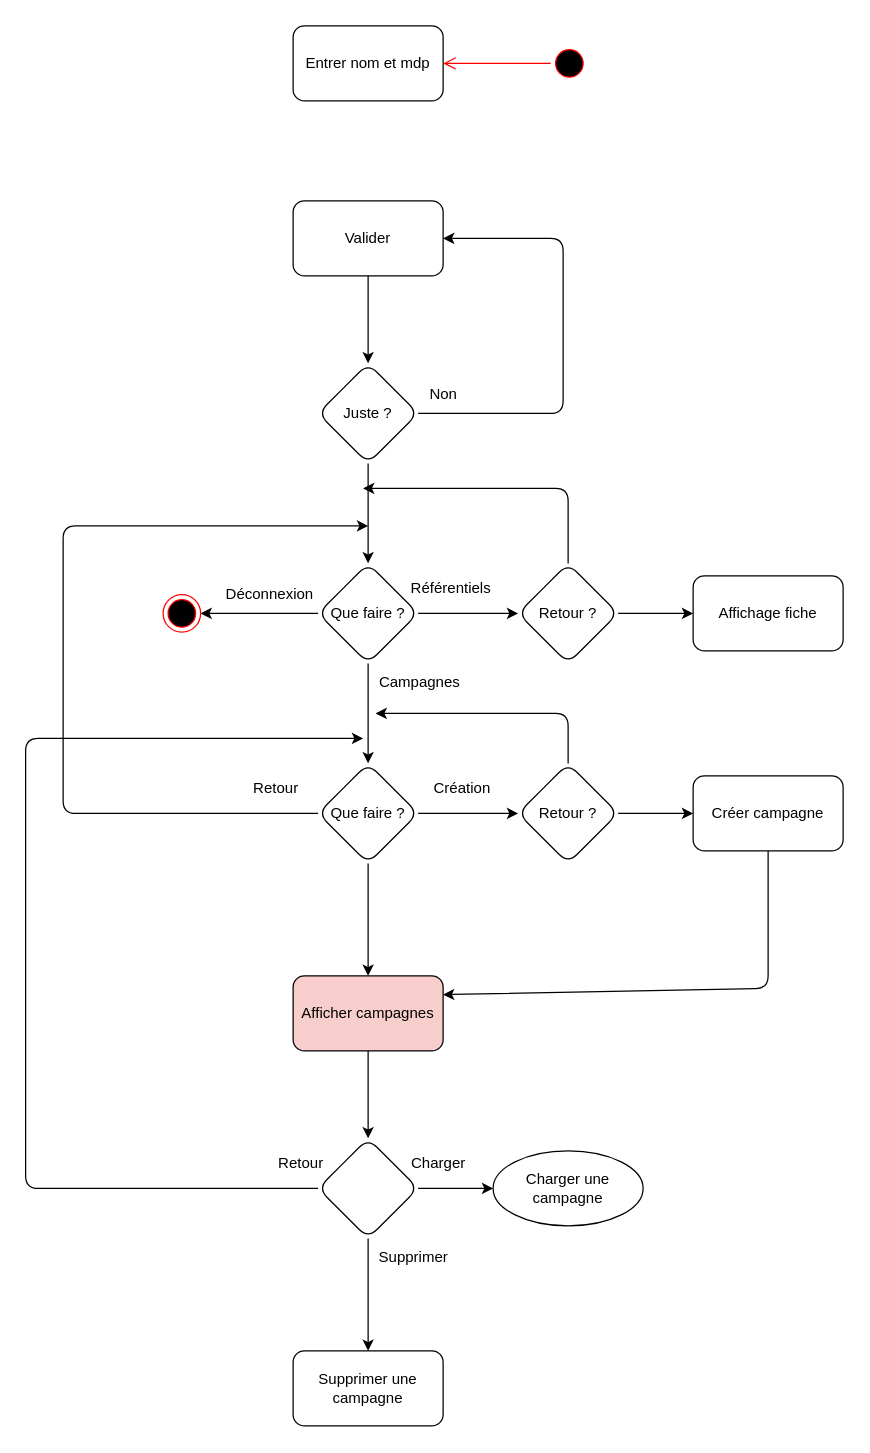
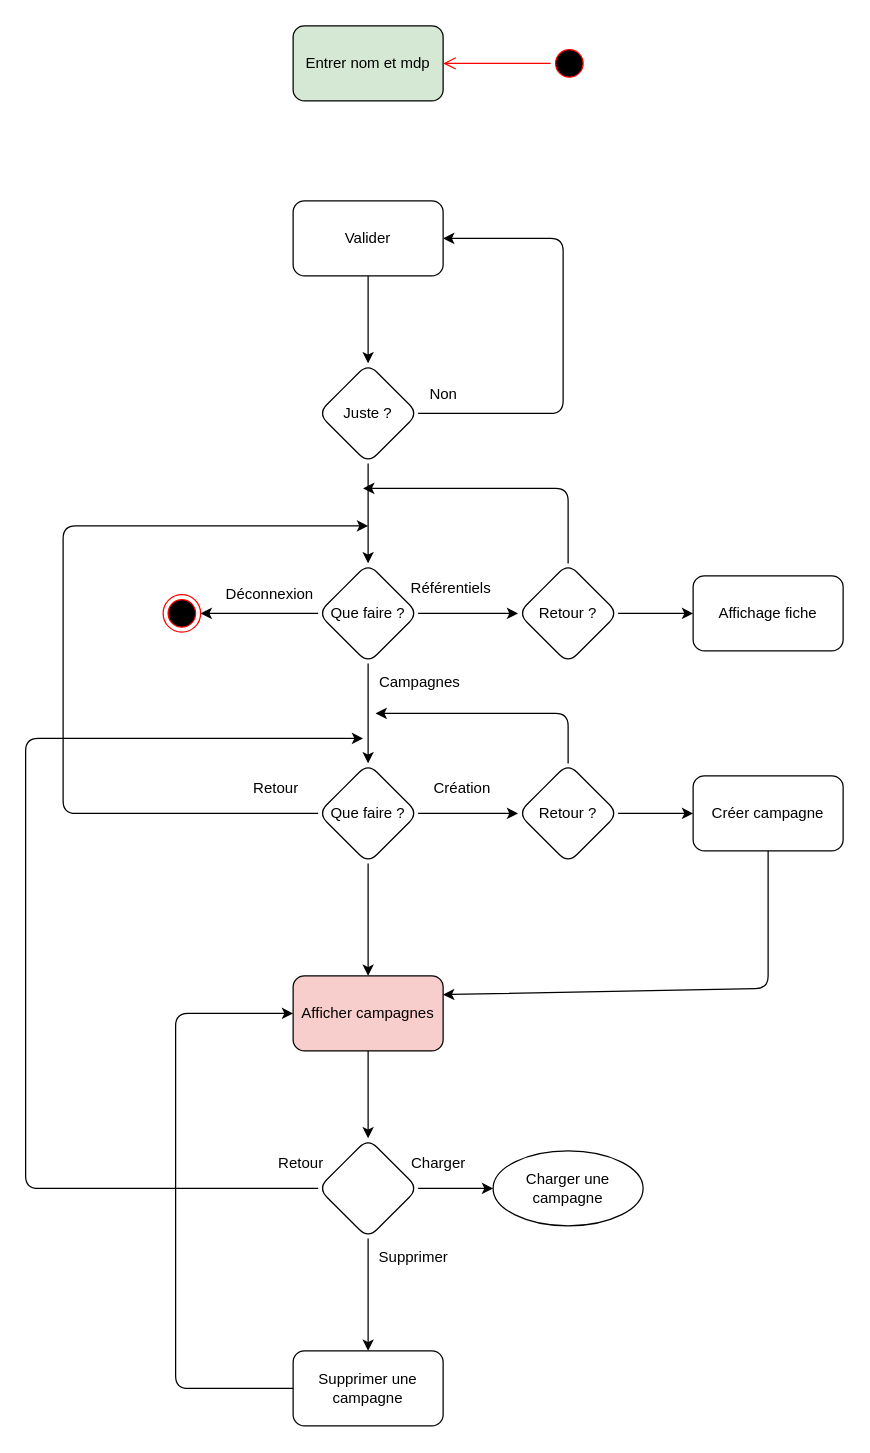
(368, 63) -> (368, 63)
none -> (176, 1205)
